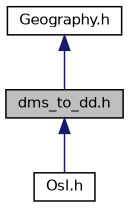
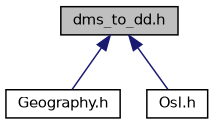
(65, 70) -> (87, 69)
